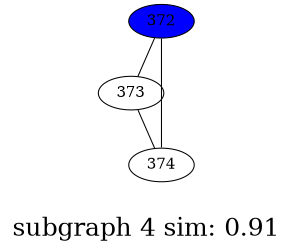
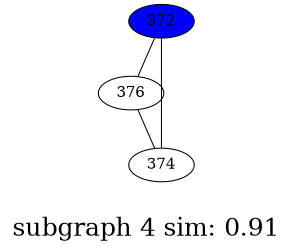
(131, 93) -> (131, 93)
